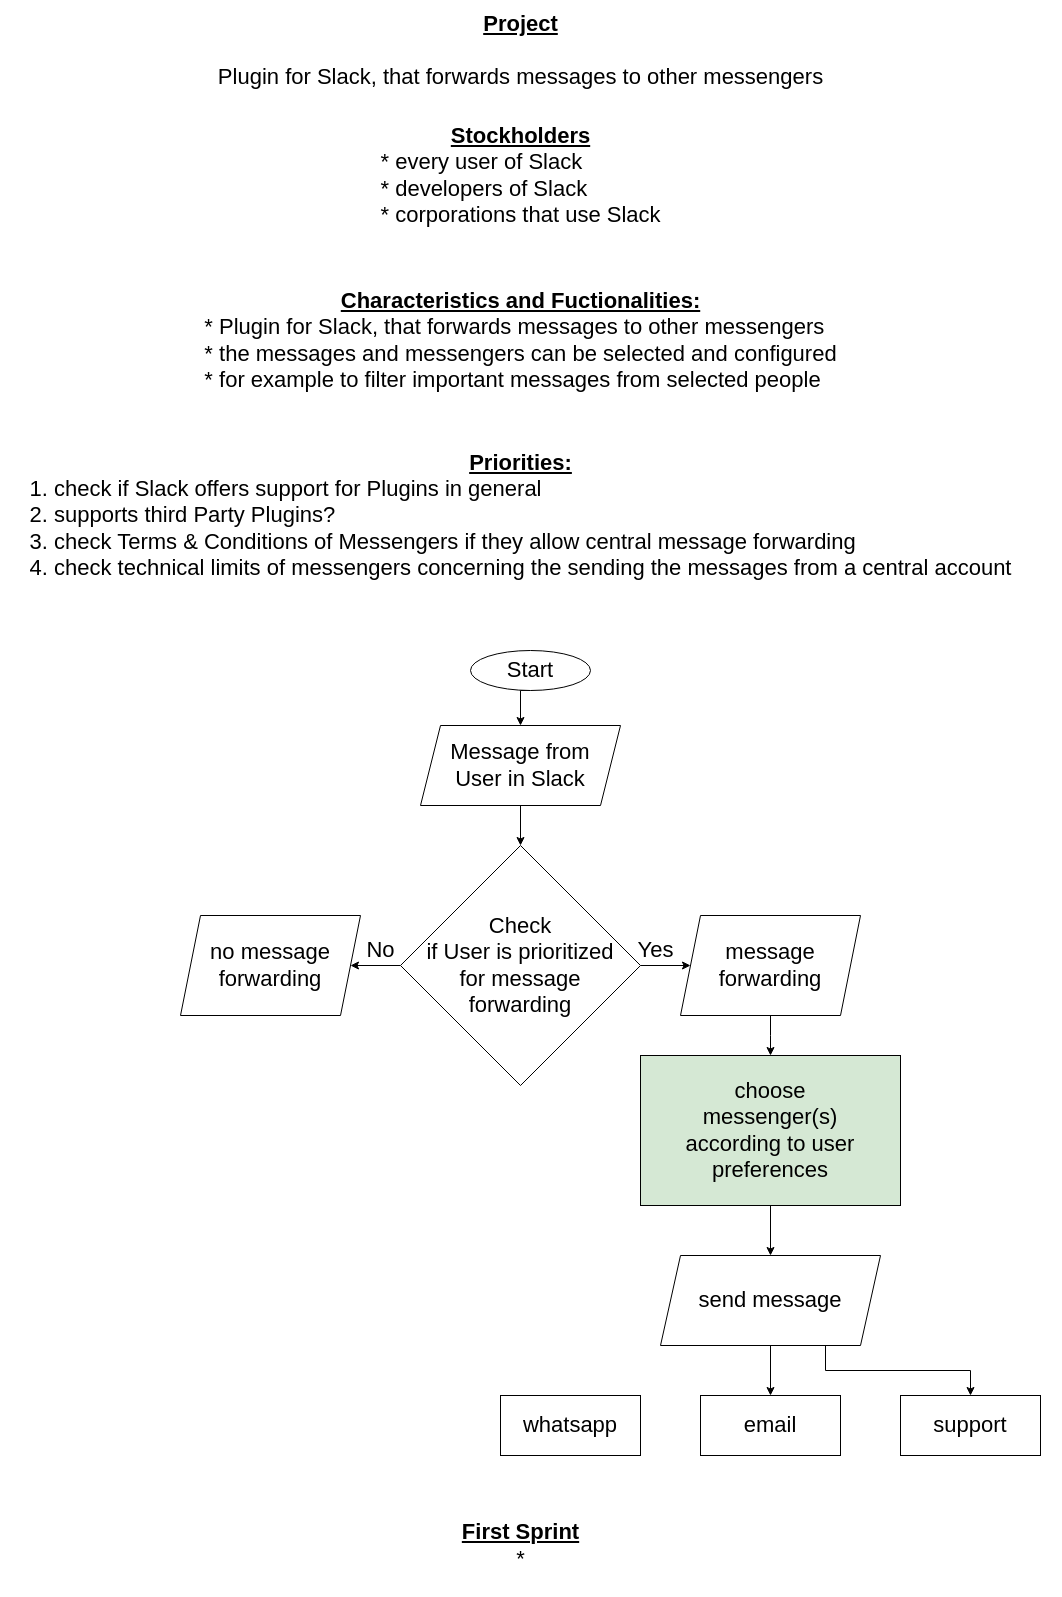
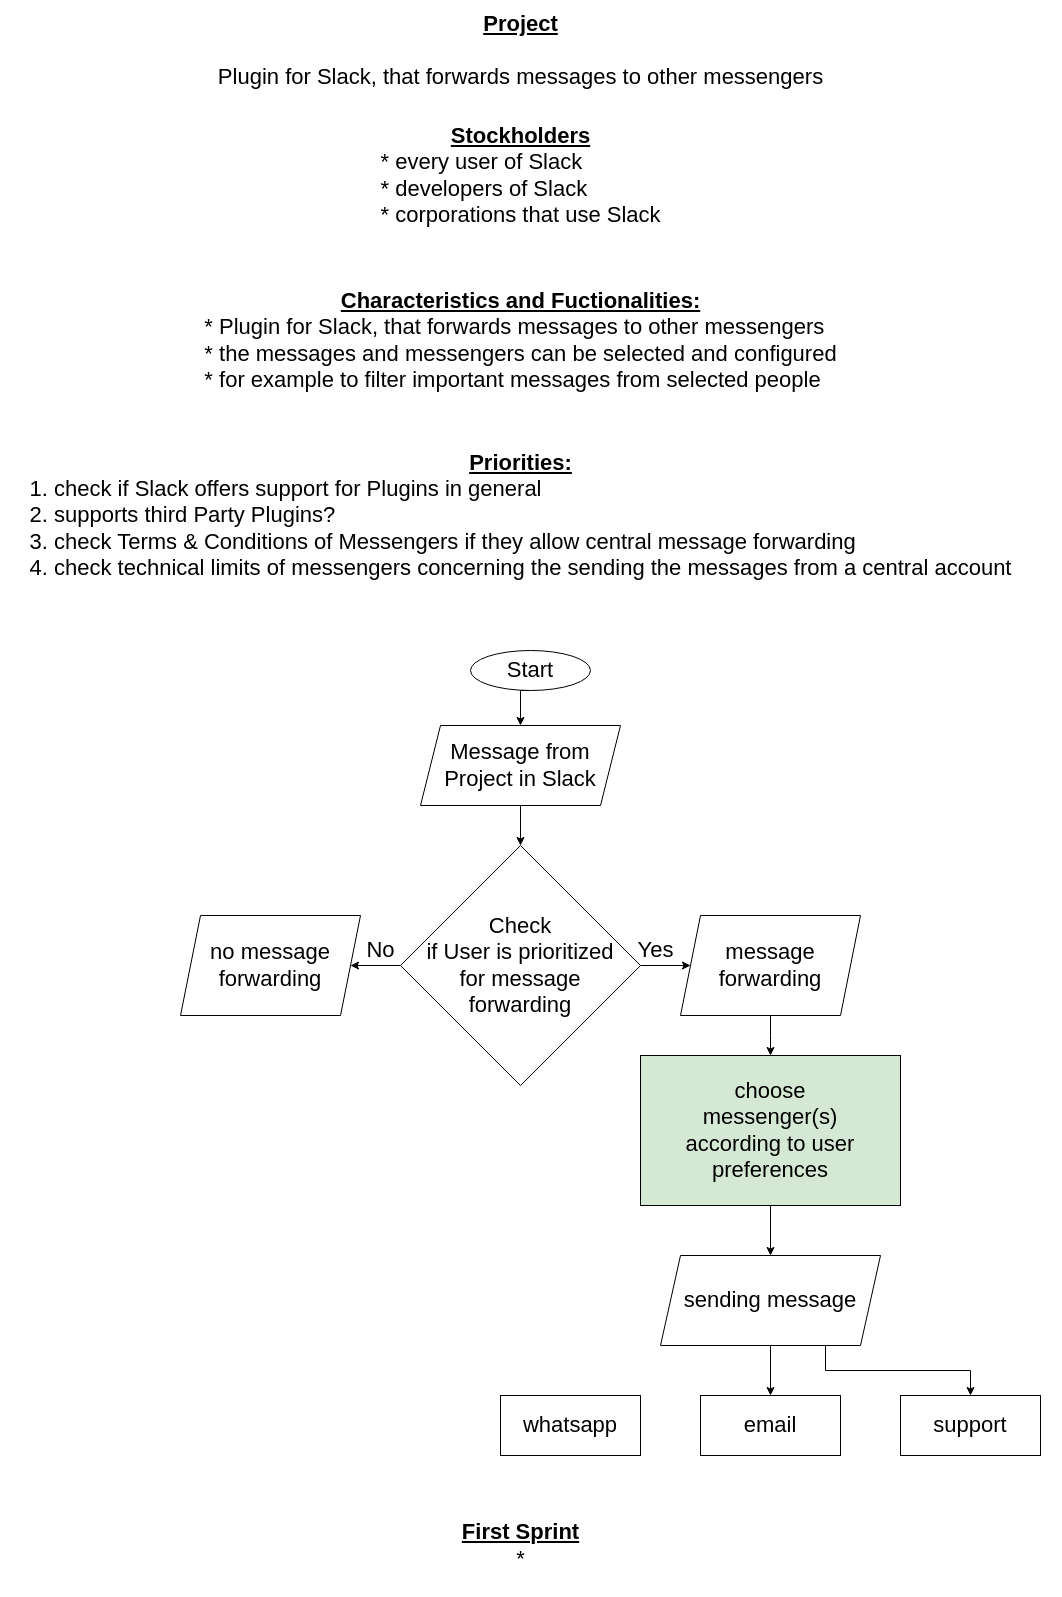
(521, 766) -> (521, 766)
(771, 1301) -> (771, 1301)
